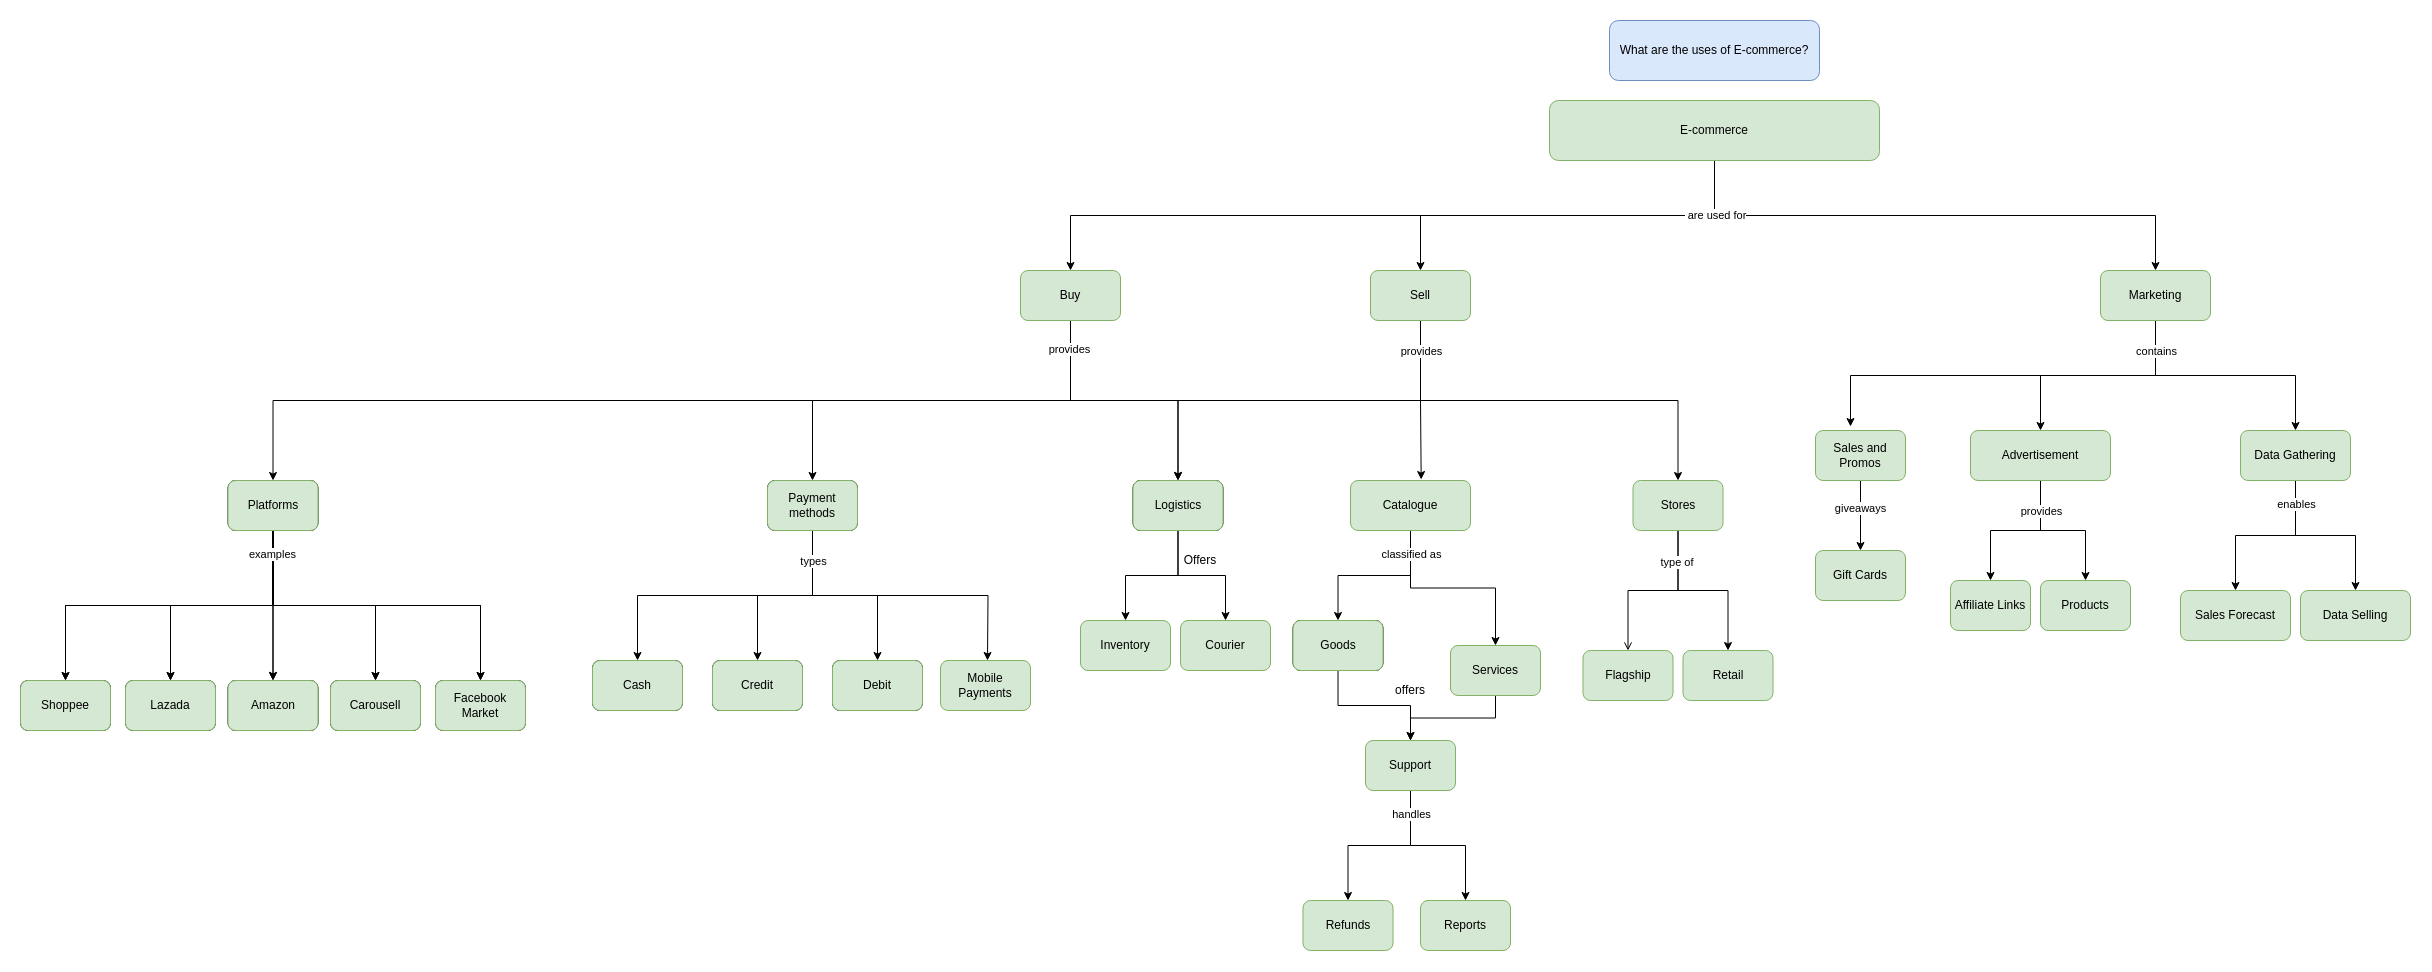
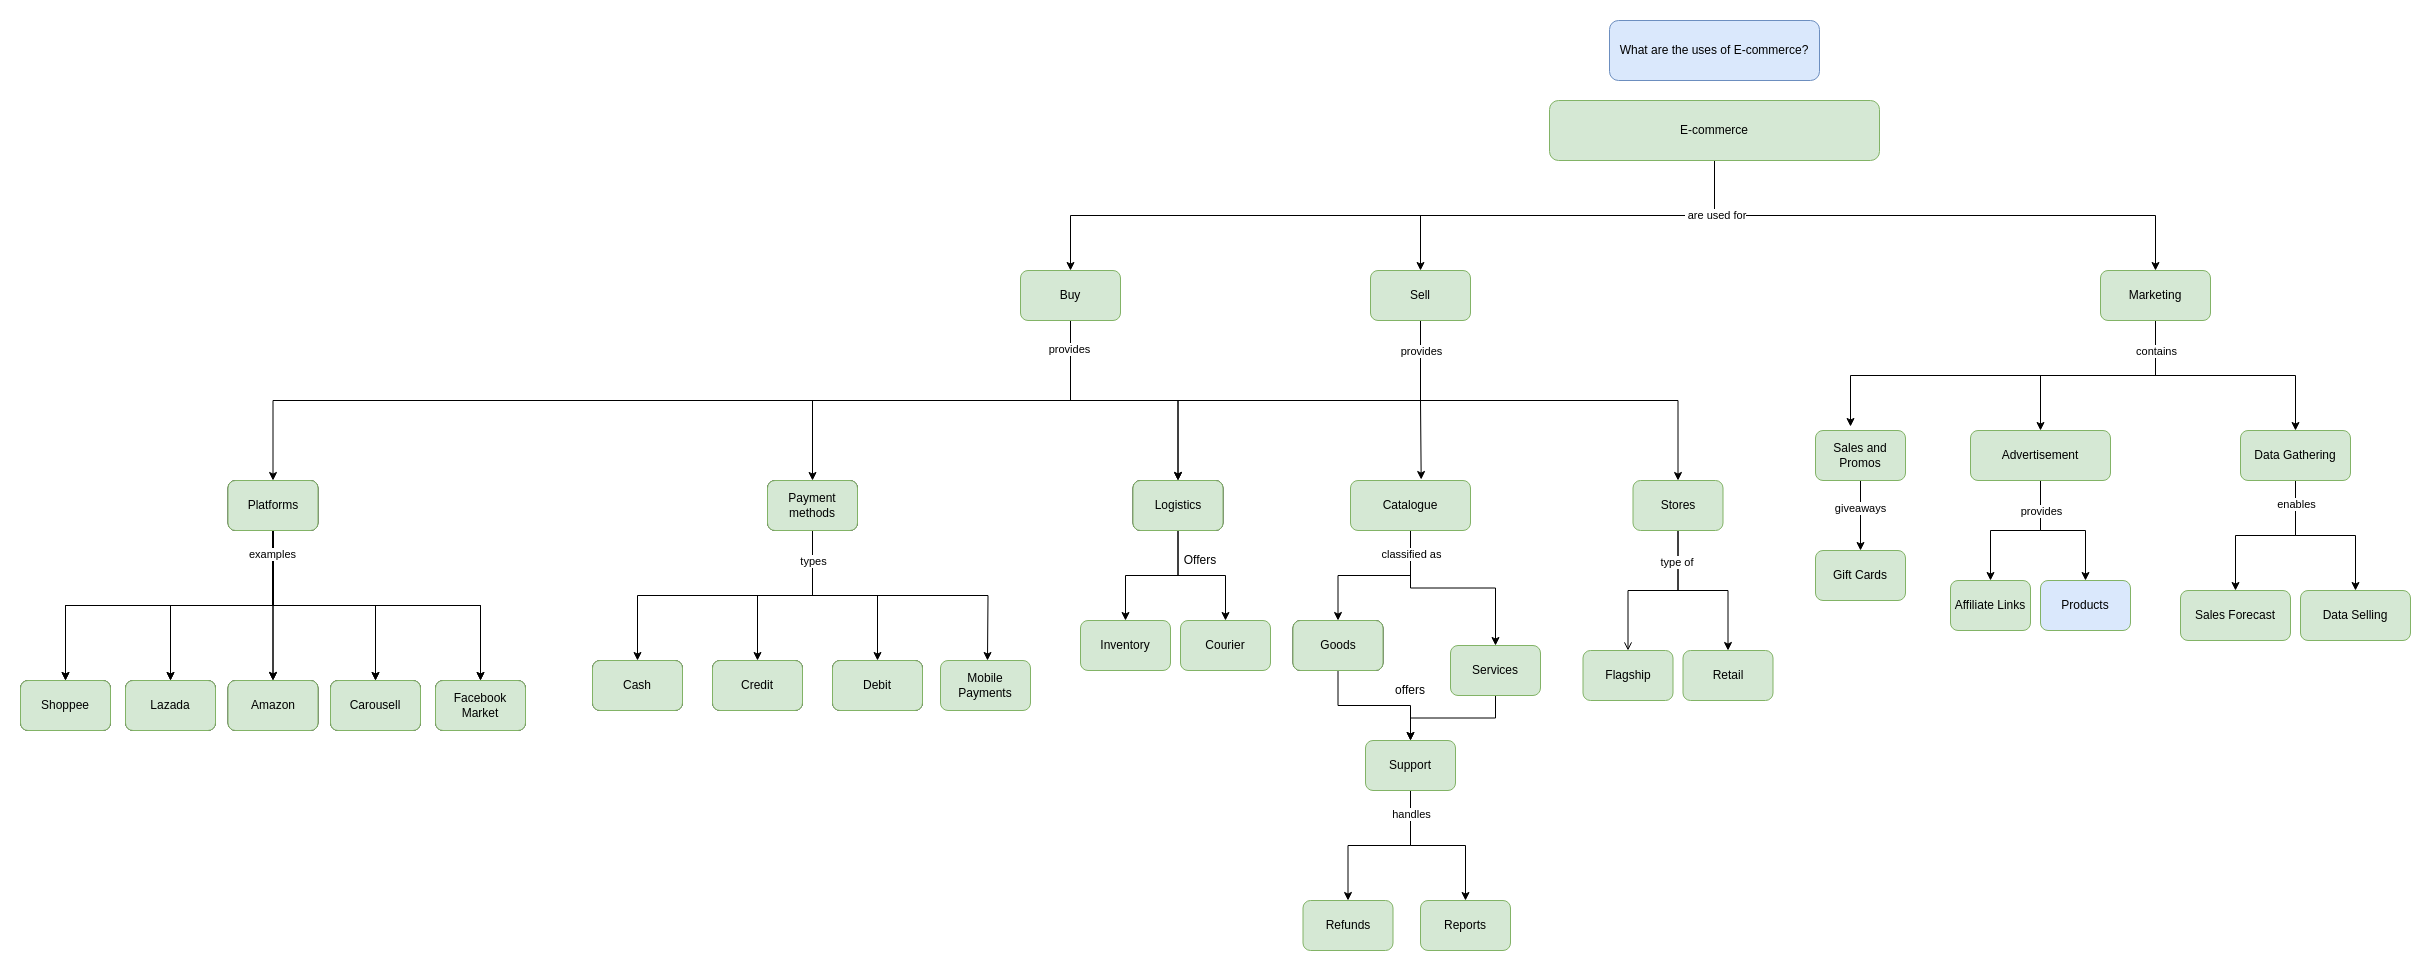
(2086, 606) -> (2086, 606)
